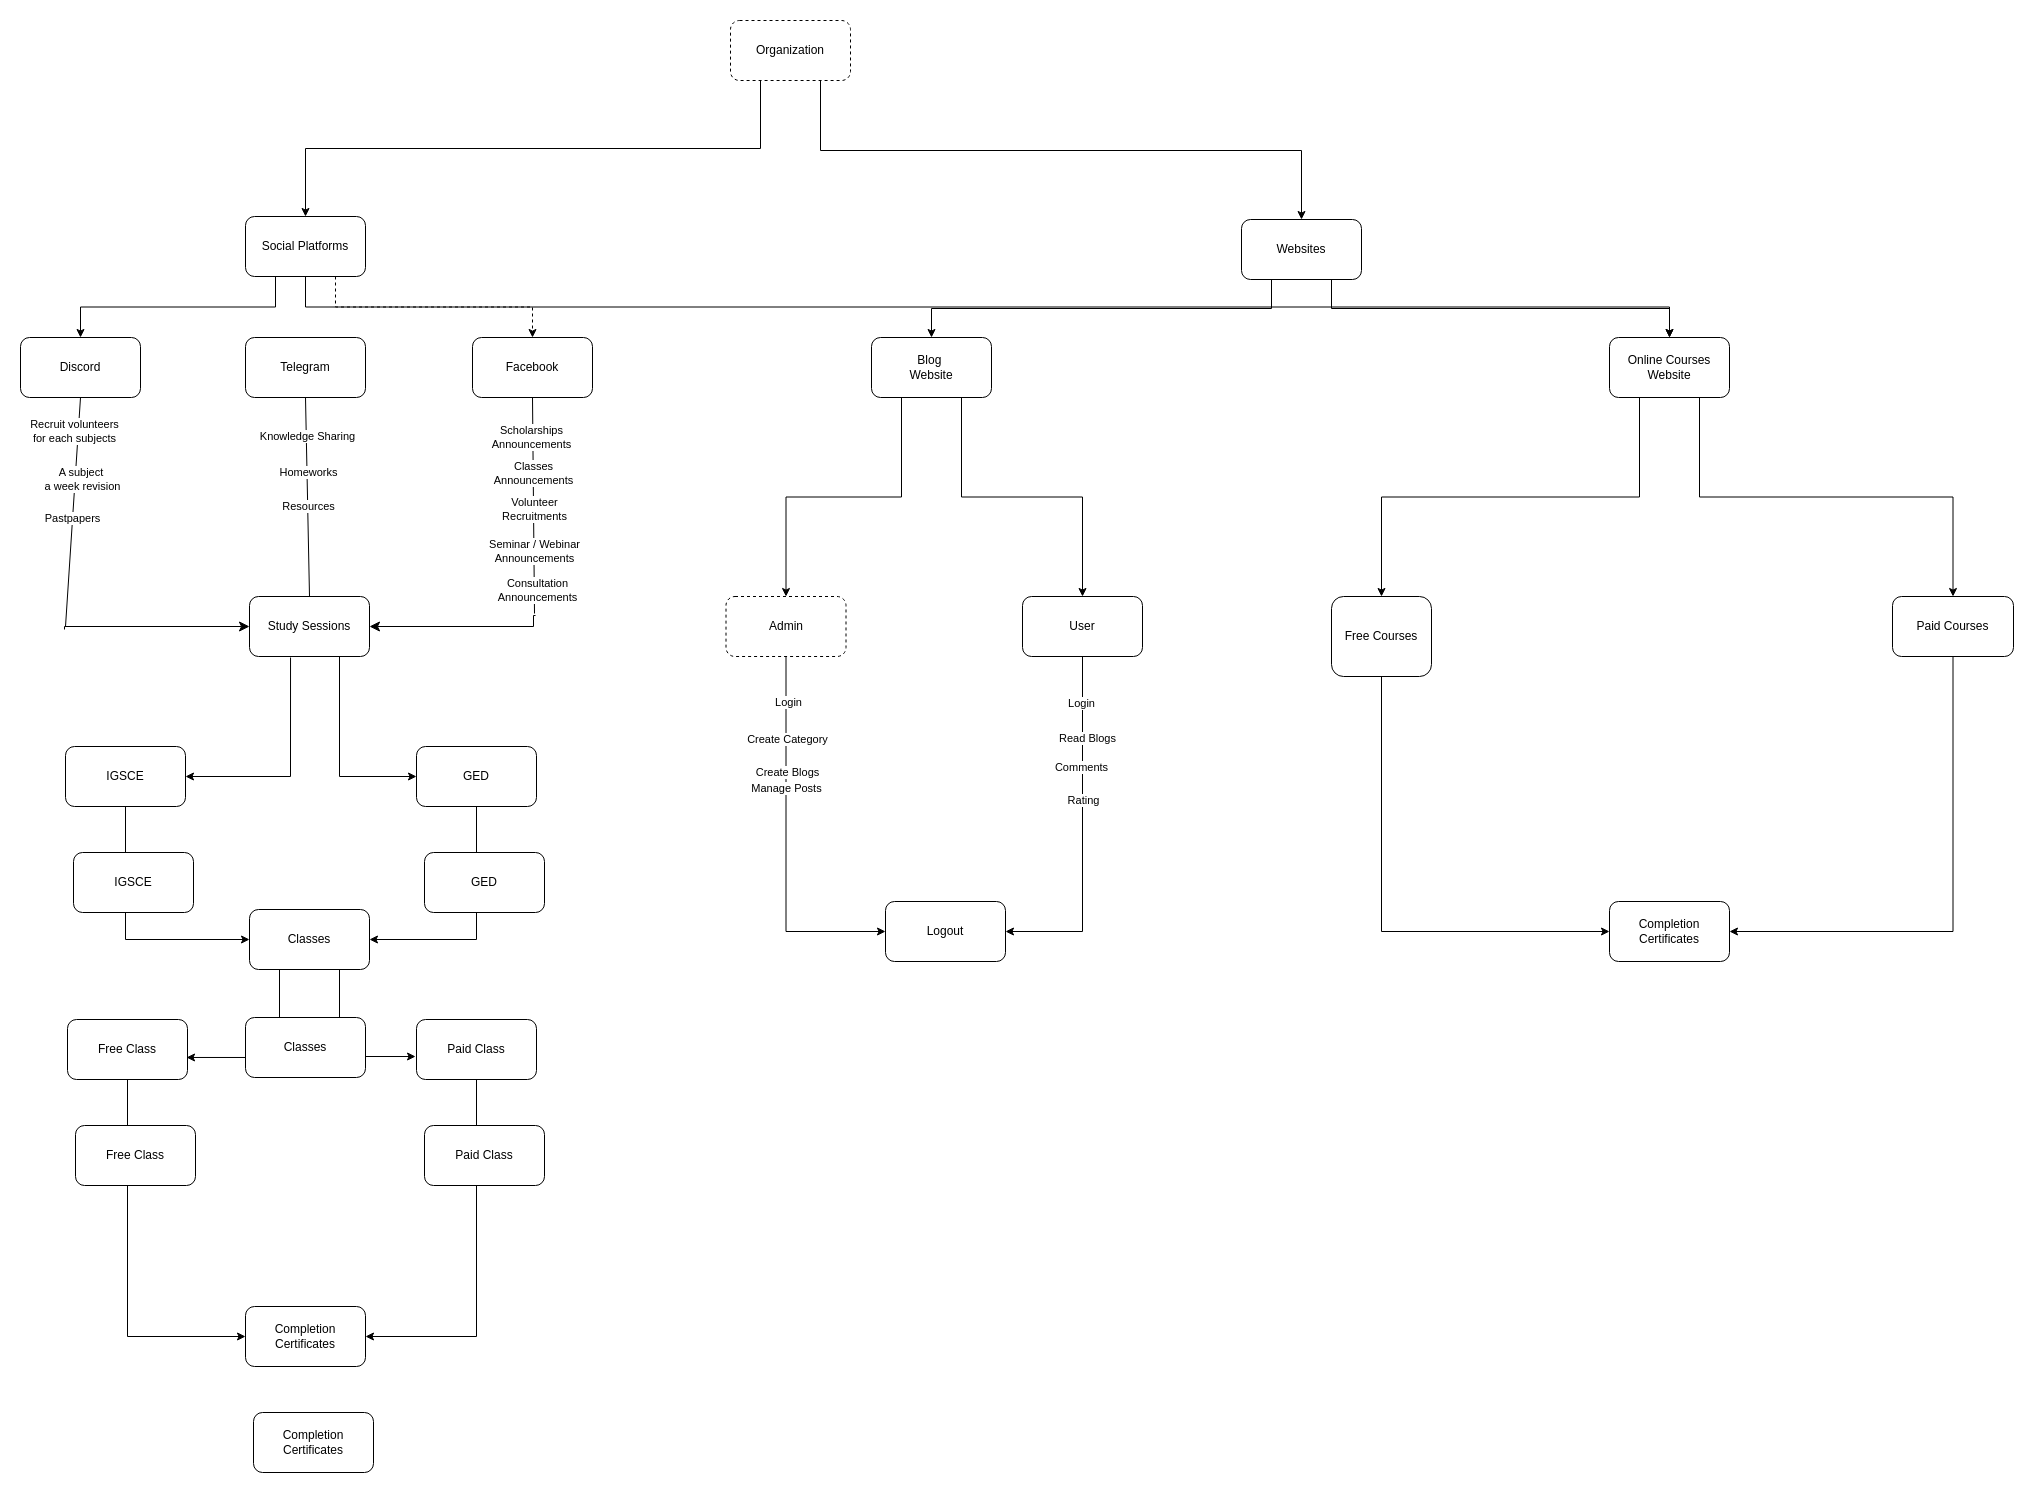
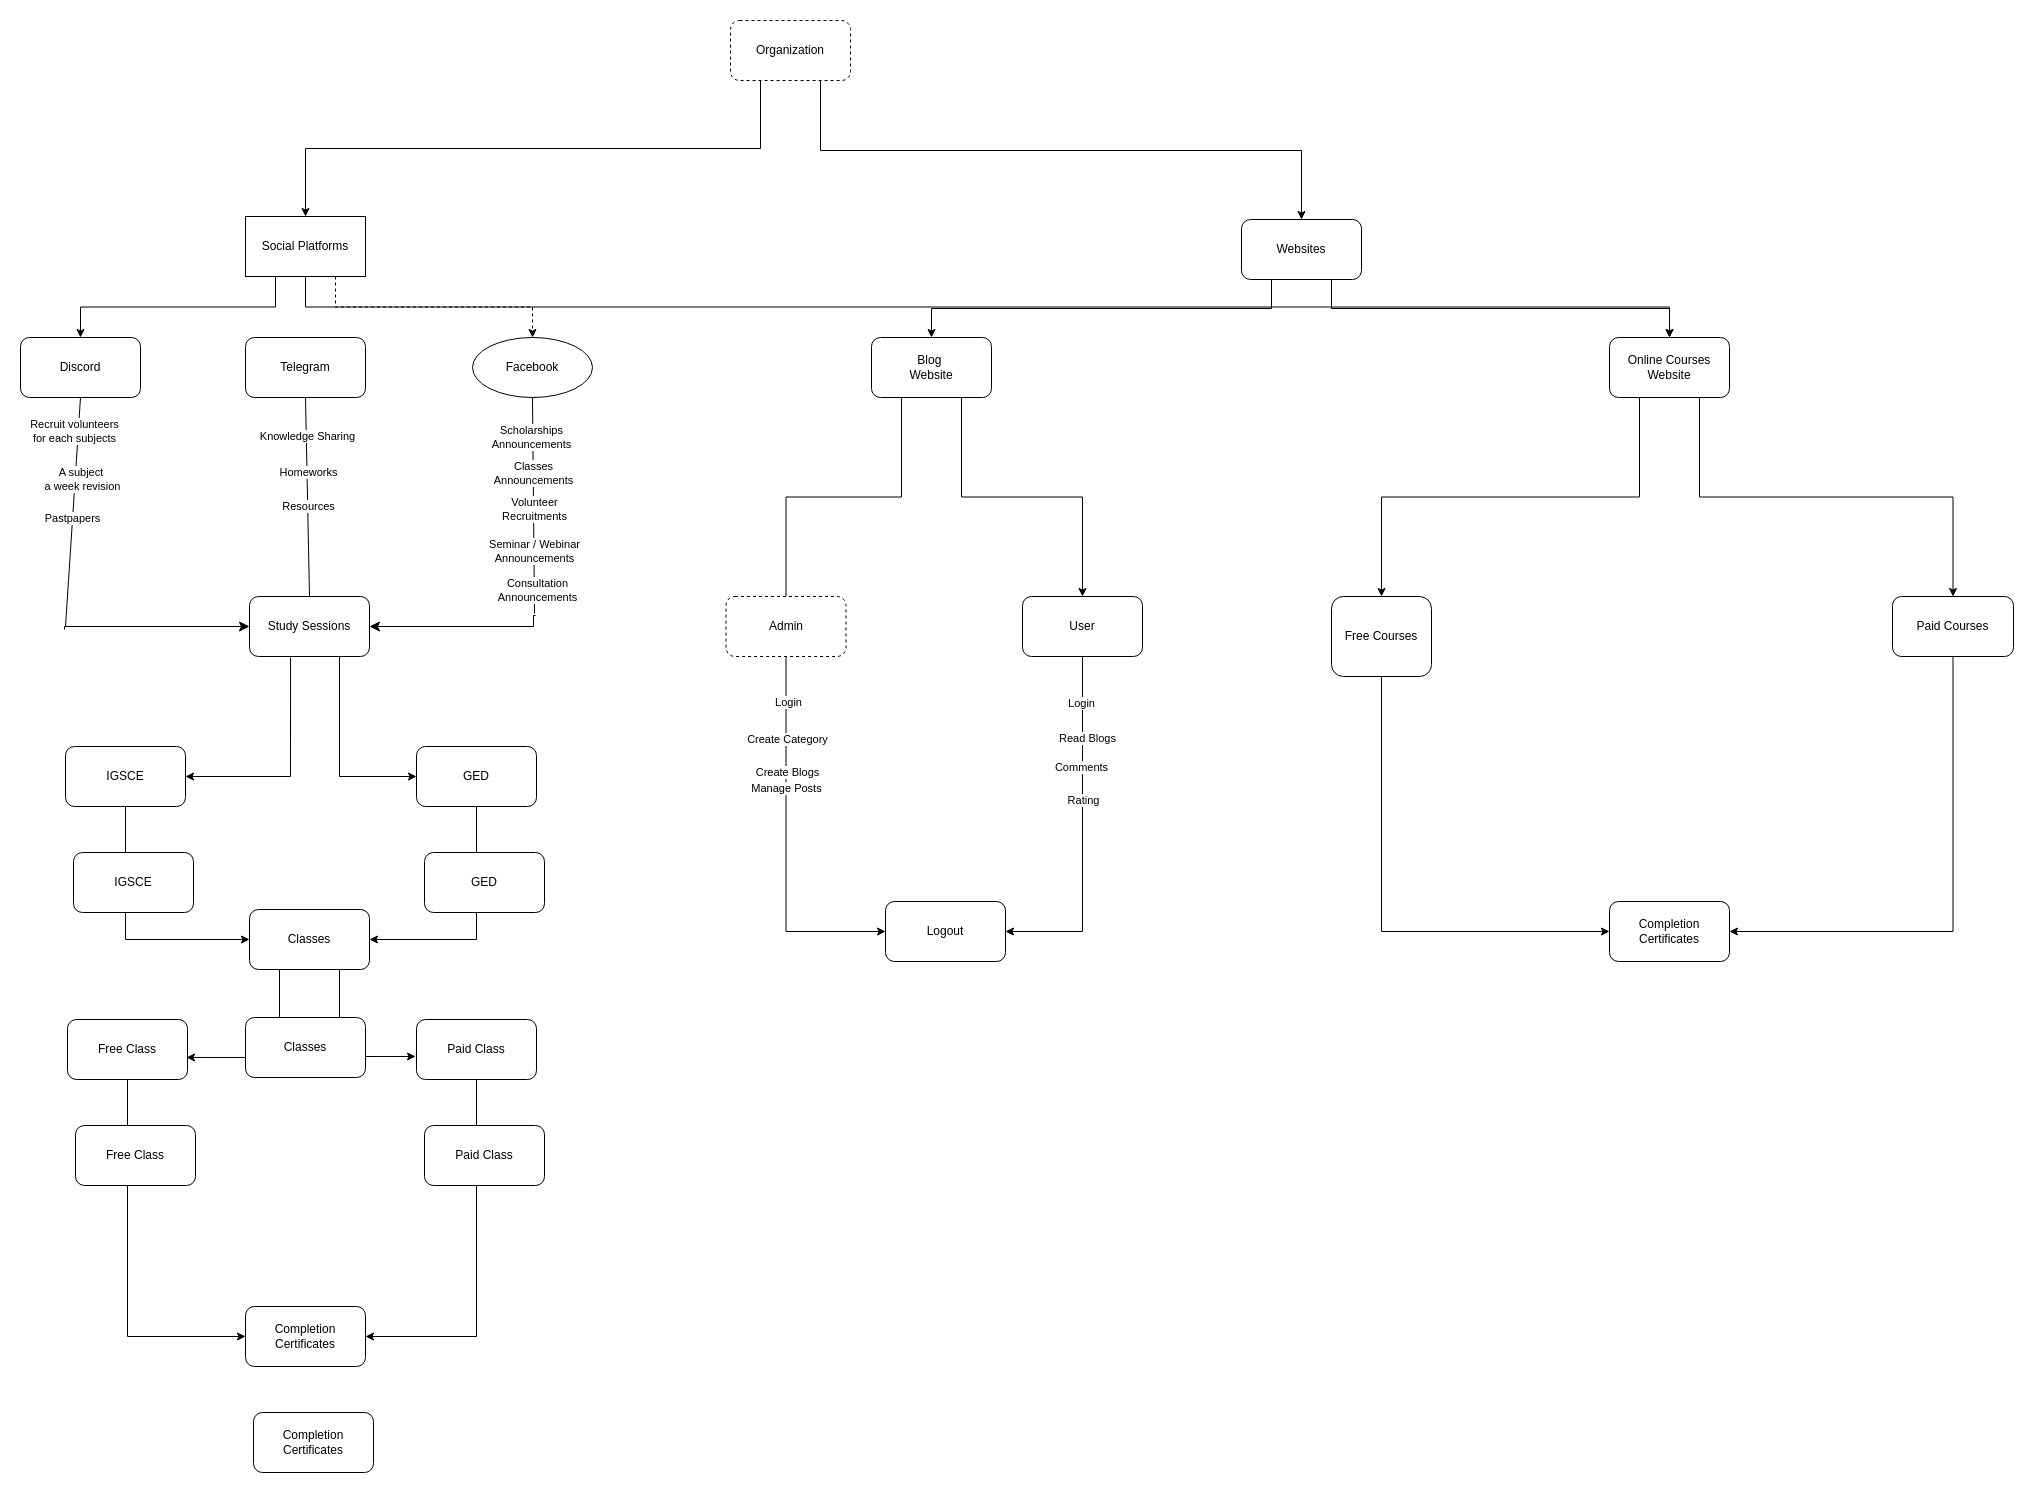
(306, 247) -> (306, 247)
(533, 368) -> (533, 368)
(786, 588) -> (786, 590)
